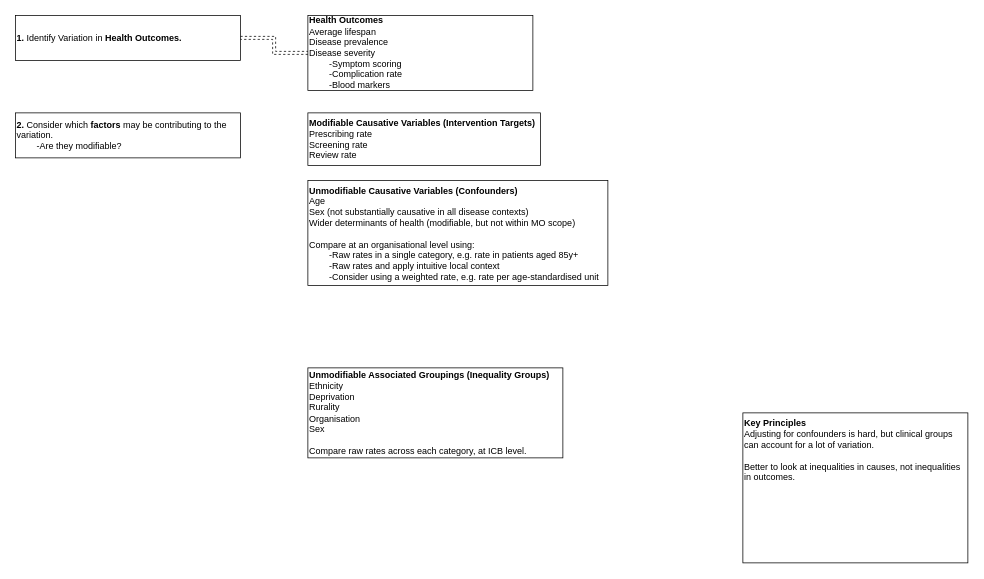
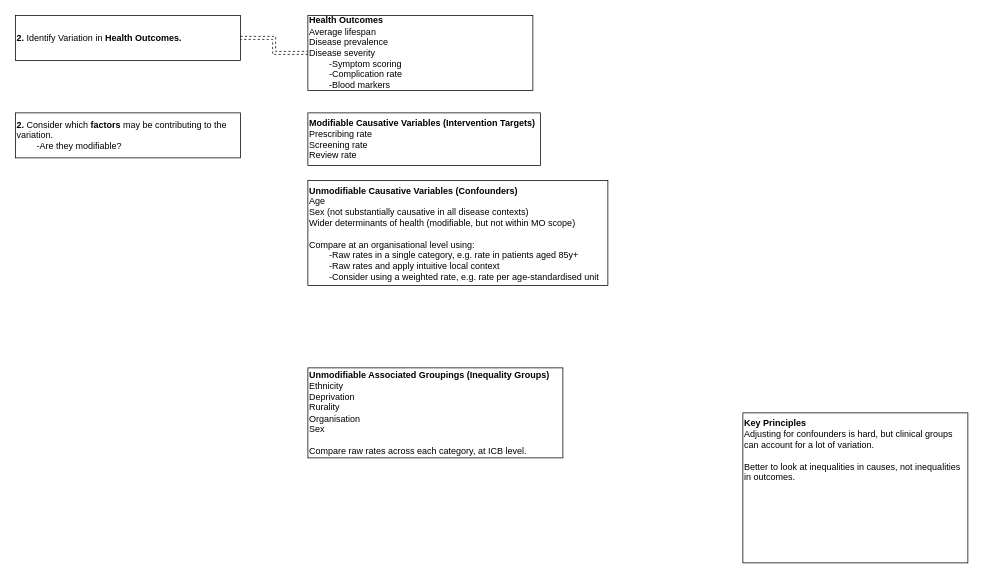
(106, 38) -> (106, 38)
